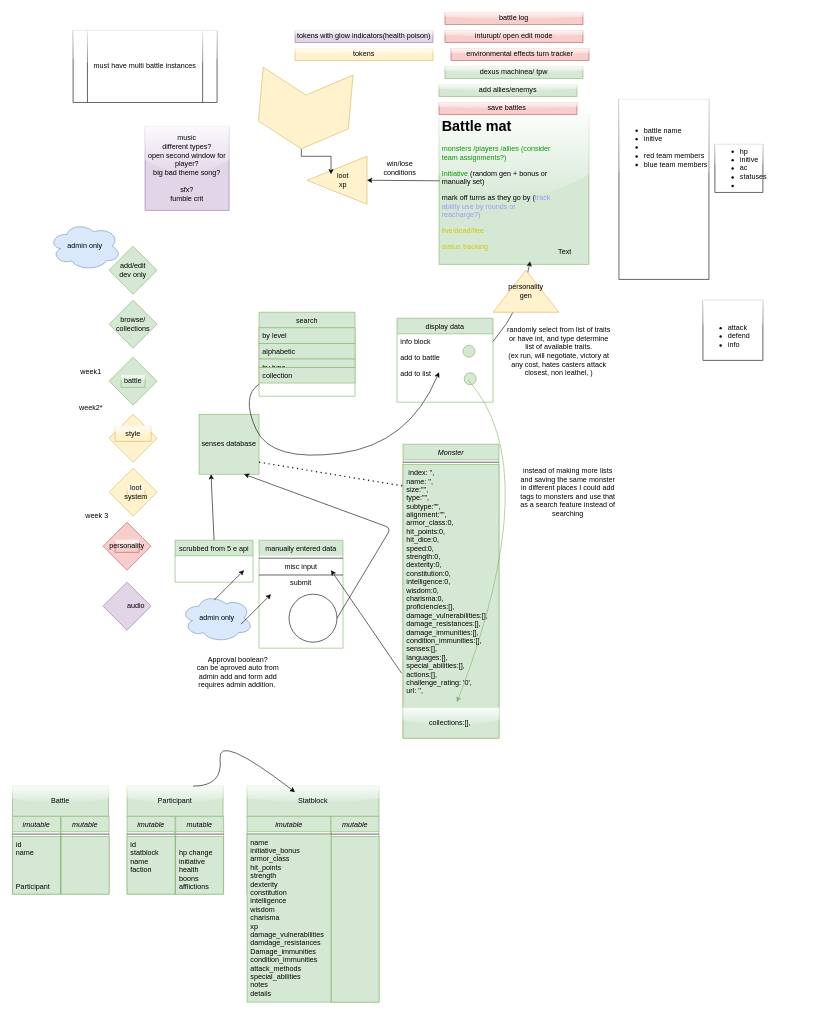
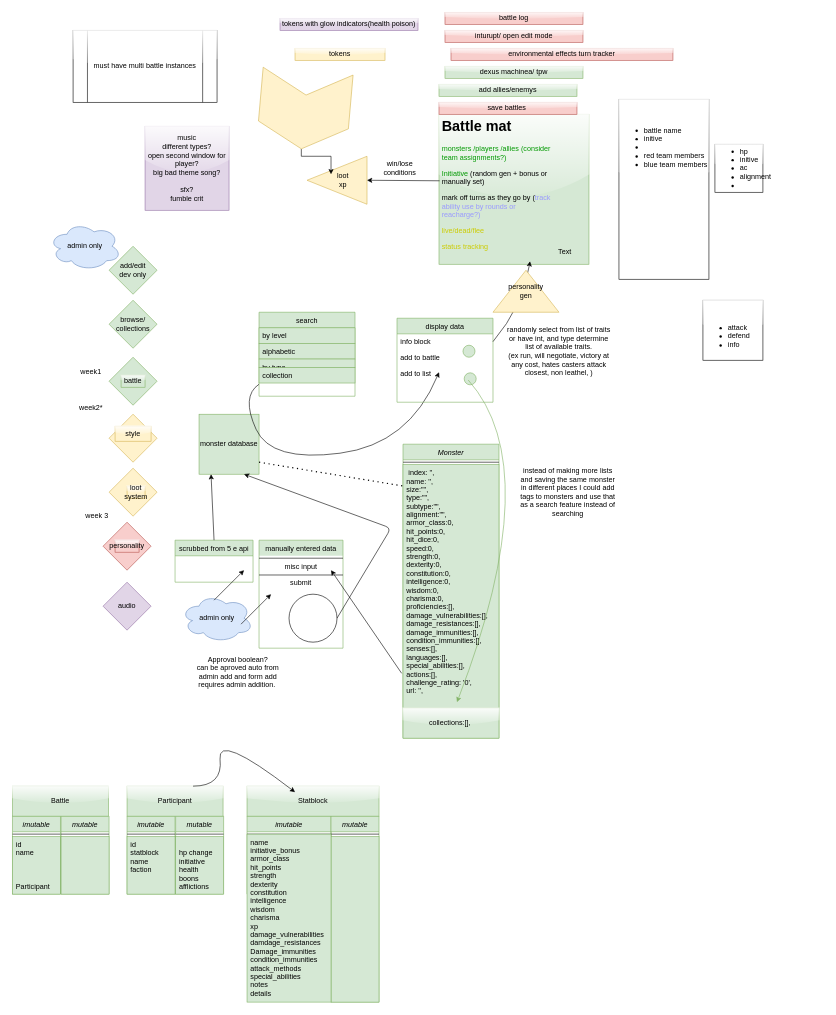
(364, 36) -> (349, 24)
(364, 54) -> (340, 54)
(520, 54) -> (562, 54)
(732, 168) -> (732, 168)
(229, 444) -> (229, 444)
(136, 606) -> (127, 606)
